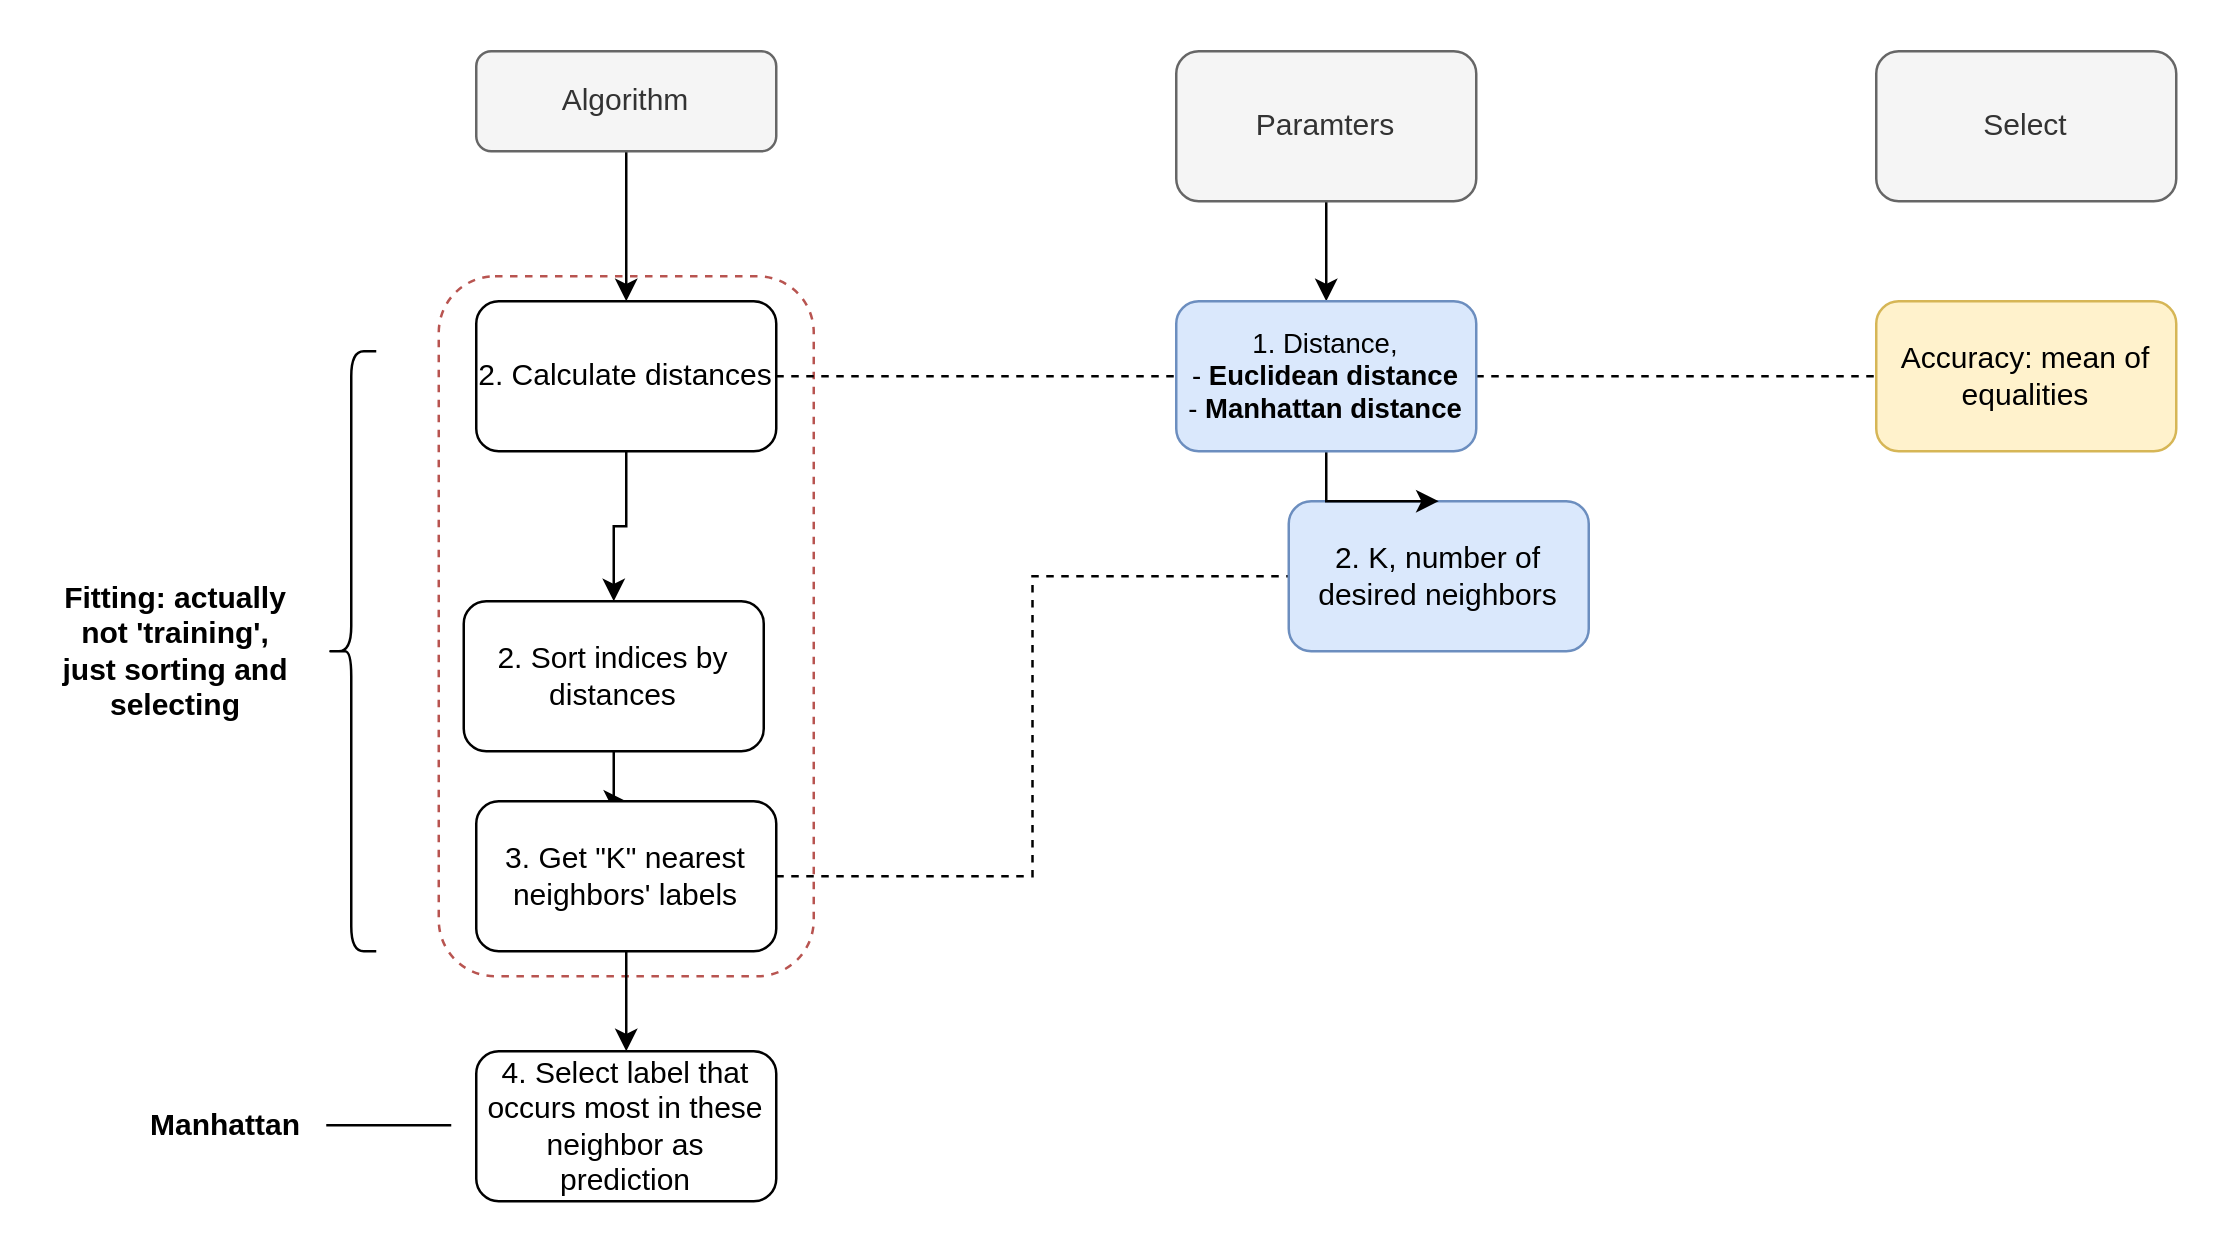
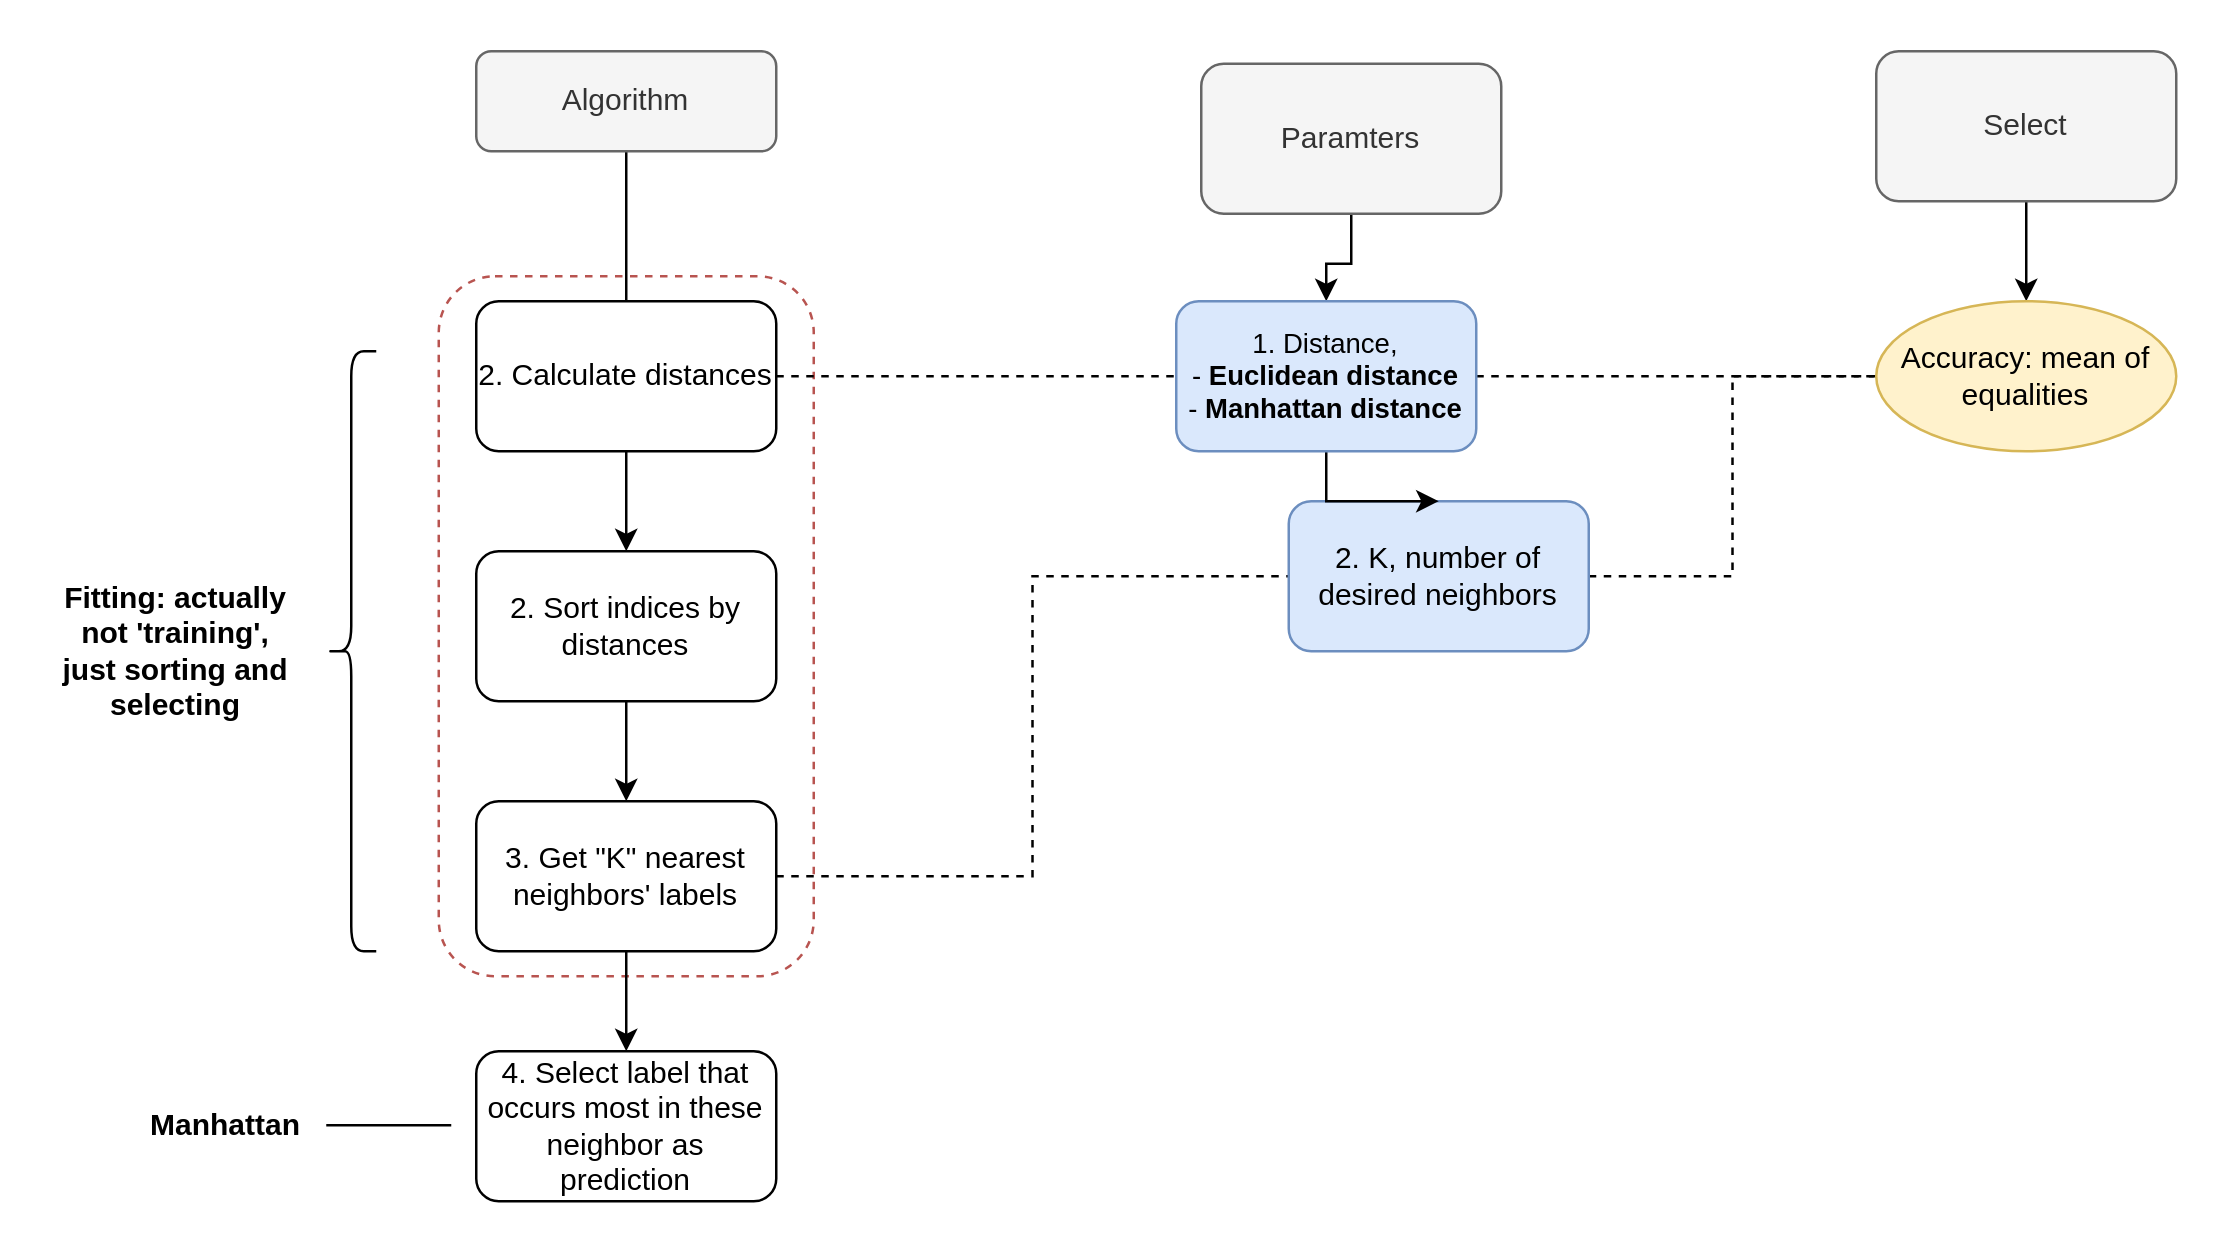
(1326, 126) -> (1351, 139)
none -> (2026, 243)
(626, 283) -> (626, 290)
(2026, 376) -> (2026, 376)
none -> (1733, 550)
(614, 676) -> (626, 626)
